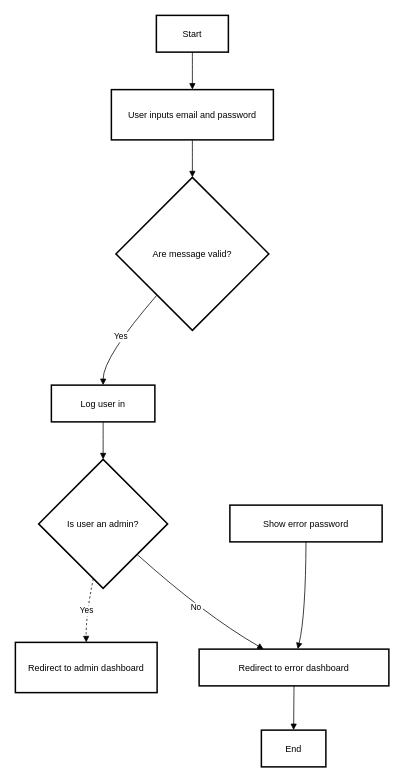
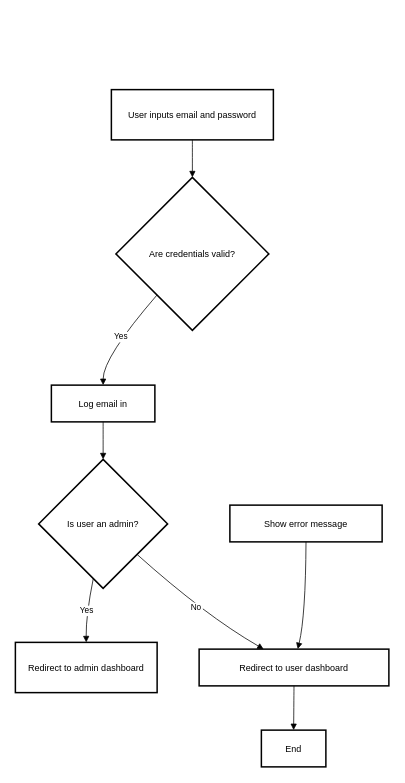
(192, 34) -> none
(192, 68) -> none
(192, 254) -> (192, 254)
(103, 404) -> (103, 404)
(306, 524) -> (306, 524)
(91, 592) -> (91, 592)
(294, 668) -> (294, 668)
